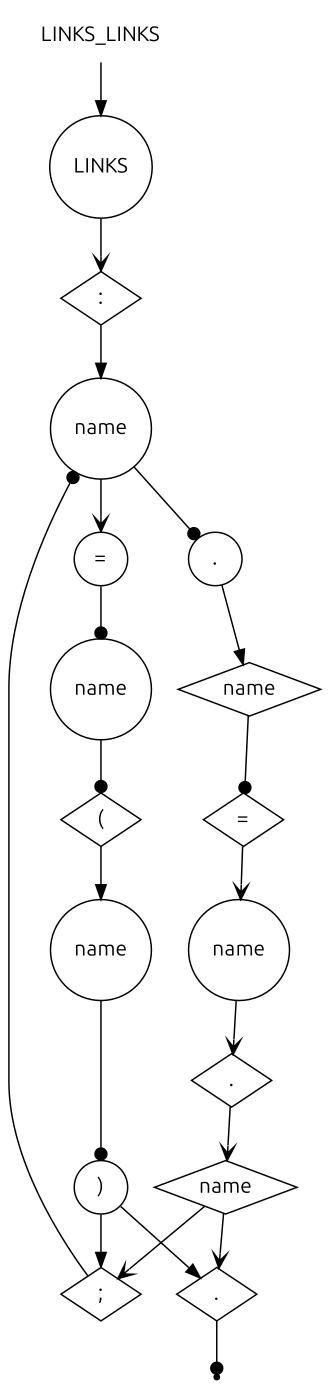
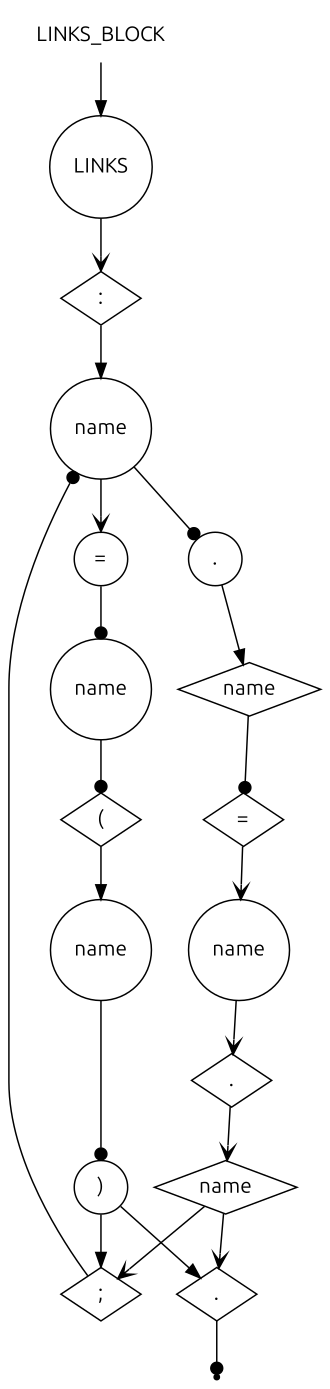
(101, 36) -> (101, 36)
